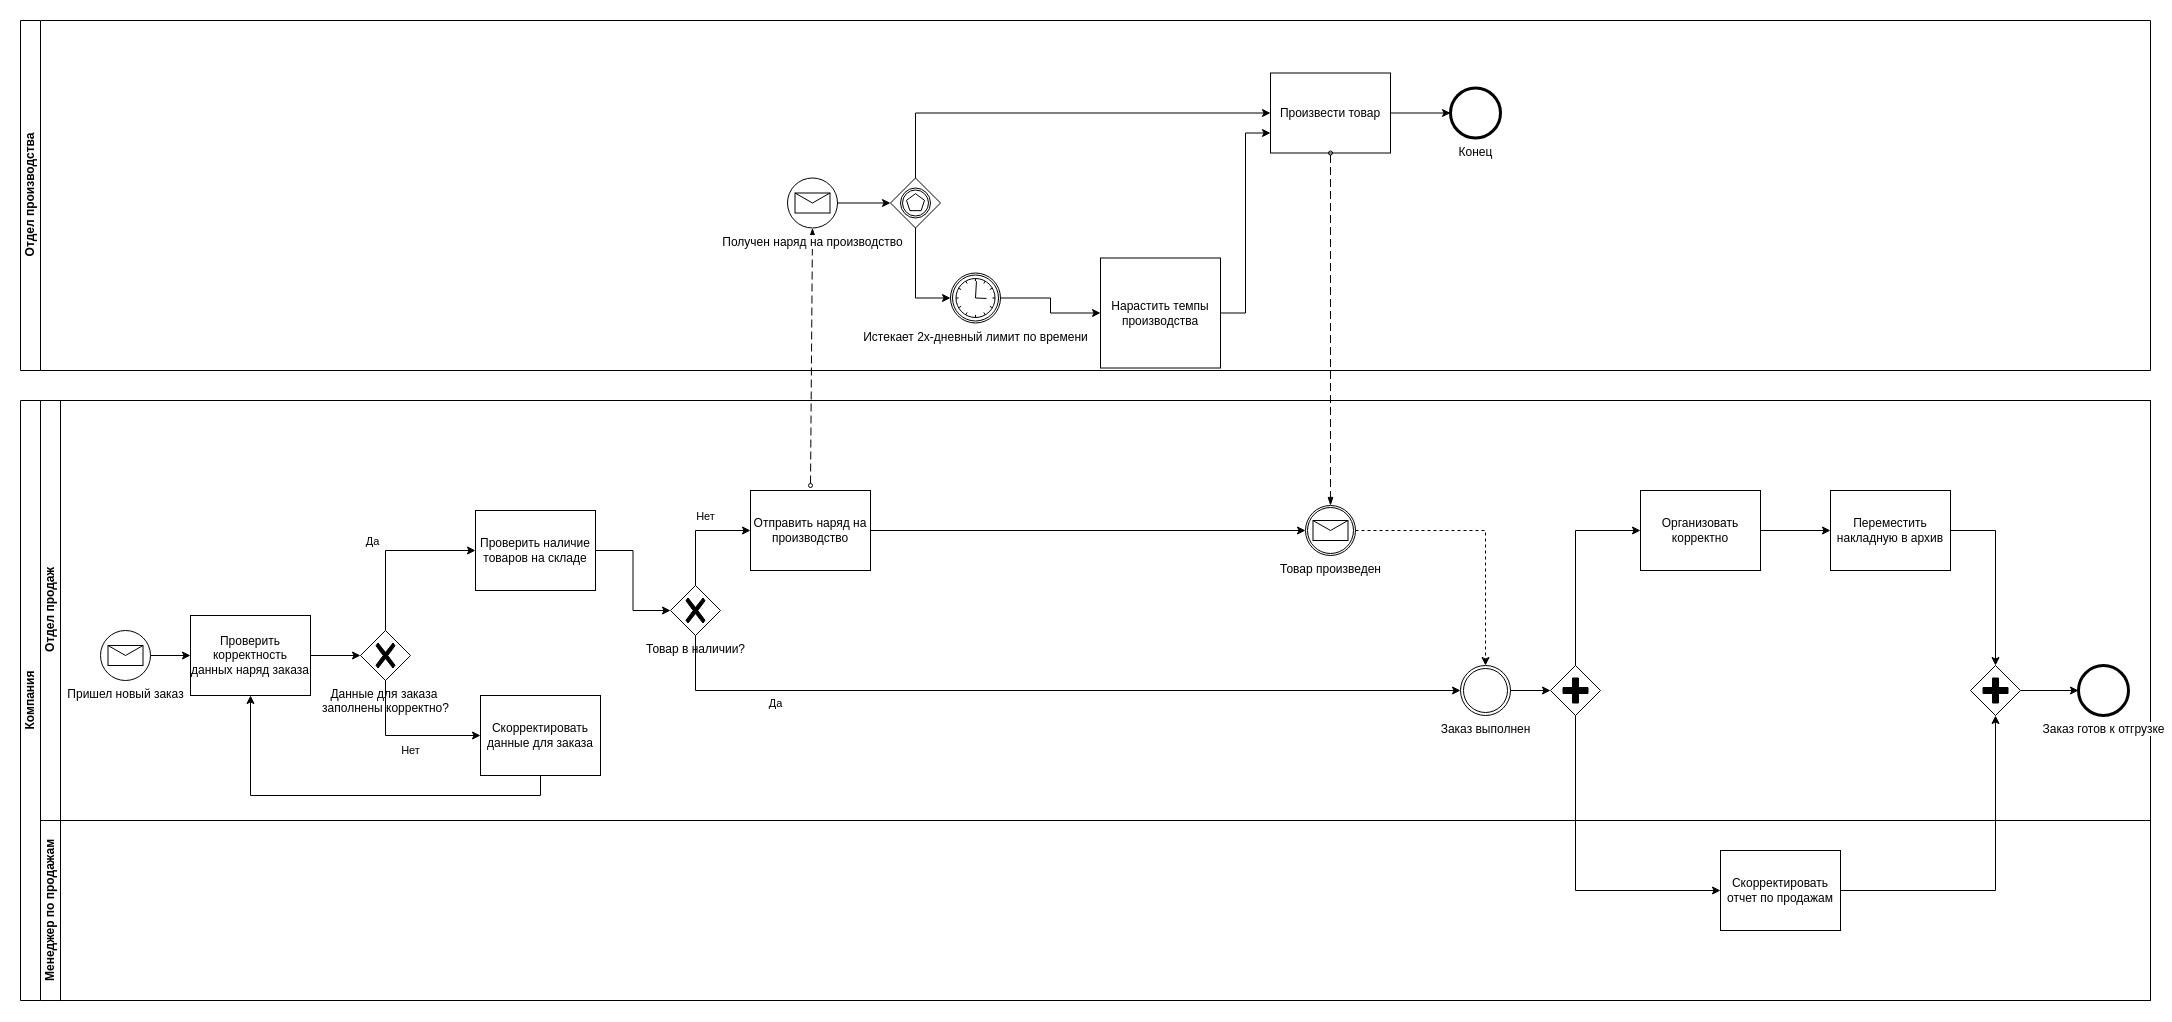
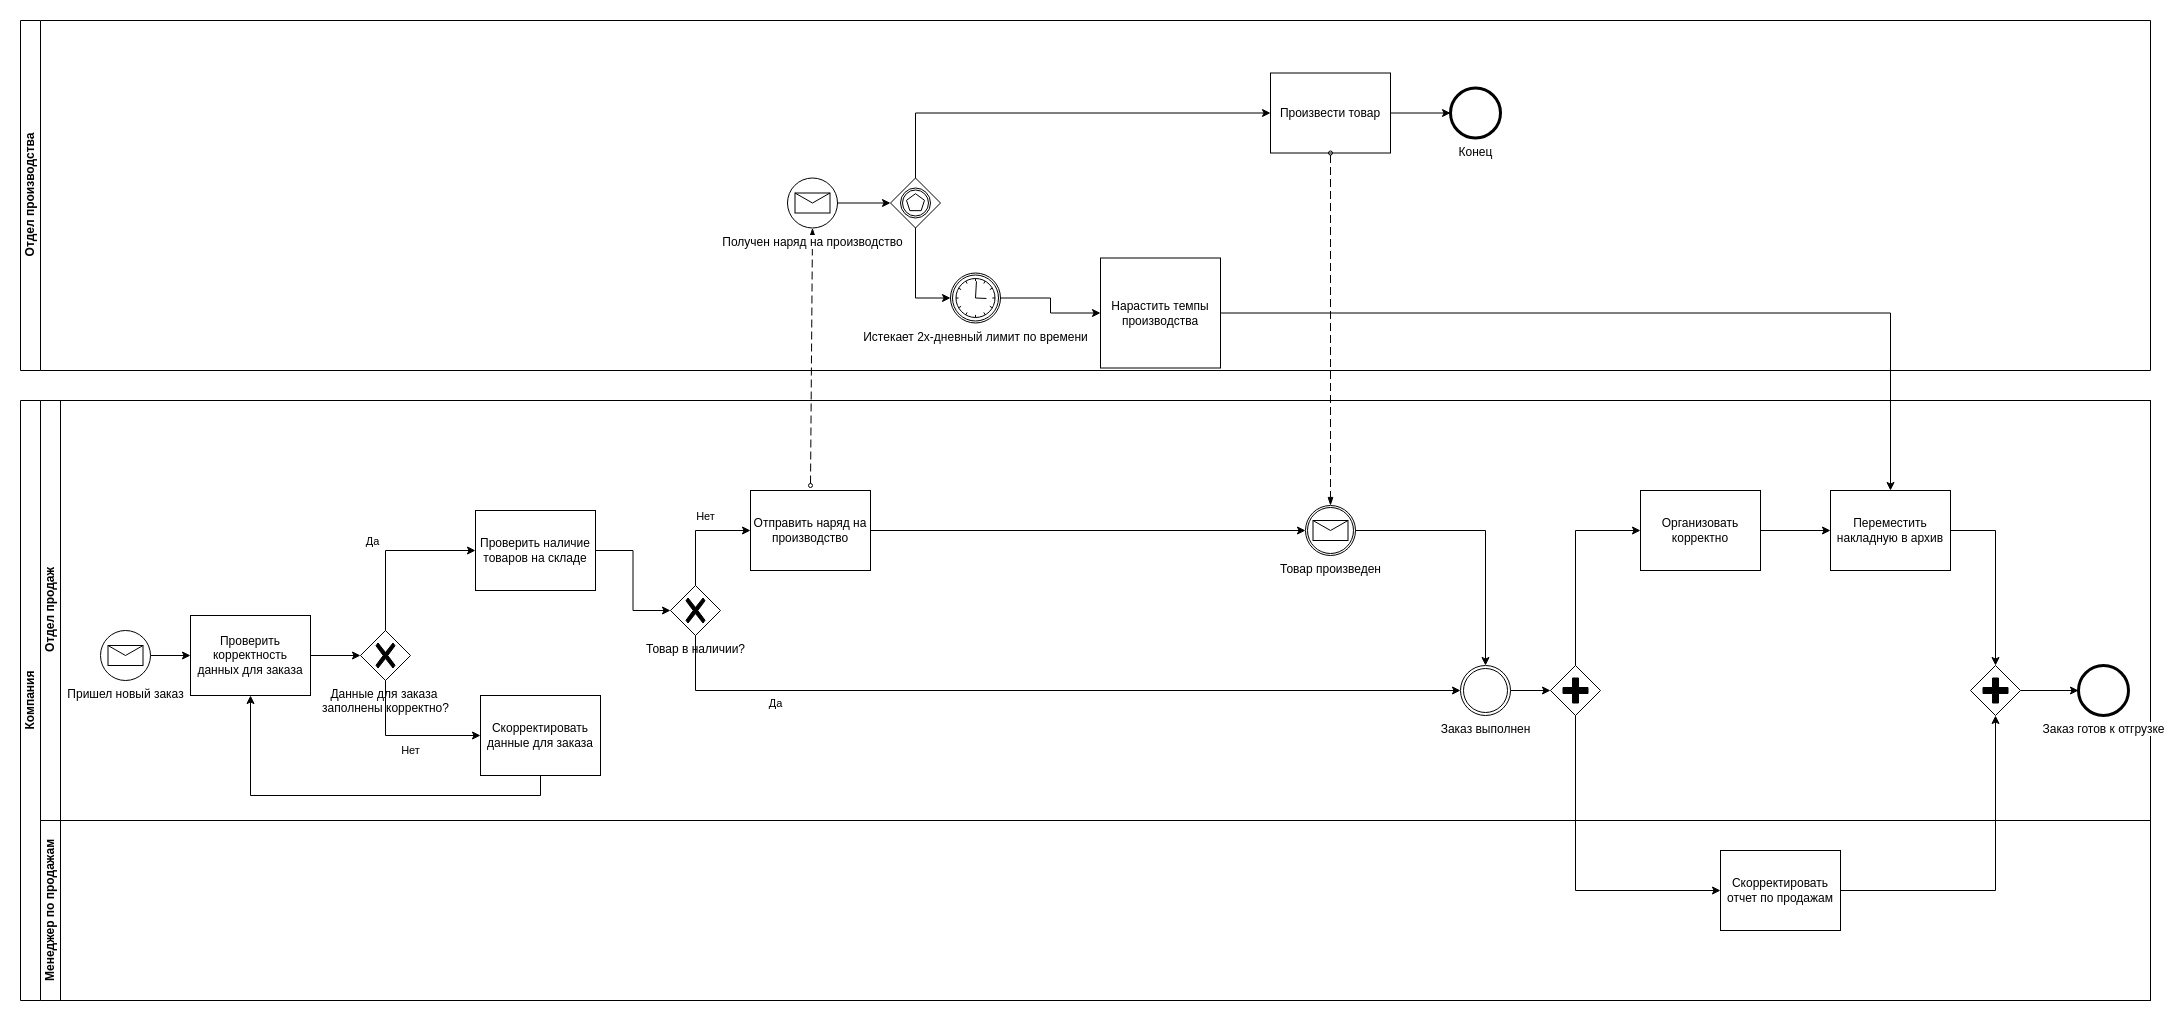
(1246, 215) -> (1653, 313)
(1485, 531) -> (1485, 531)
(251, 656) -> (251, 656)
